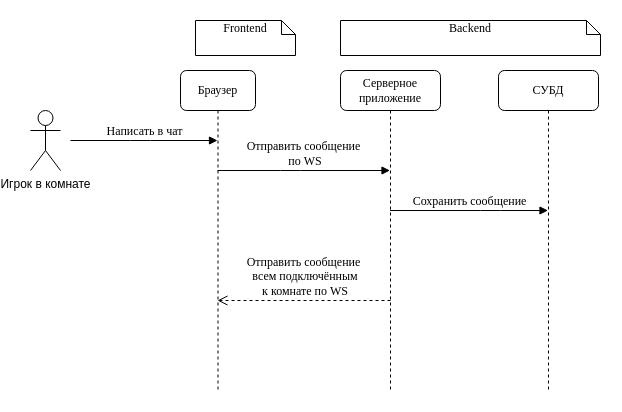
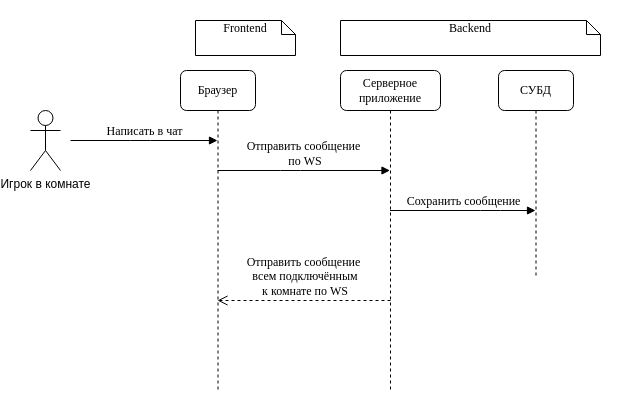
(549, 231) -> (536, 173)
